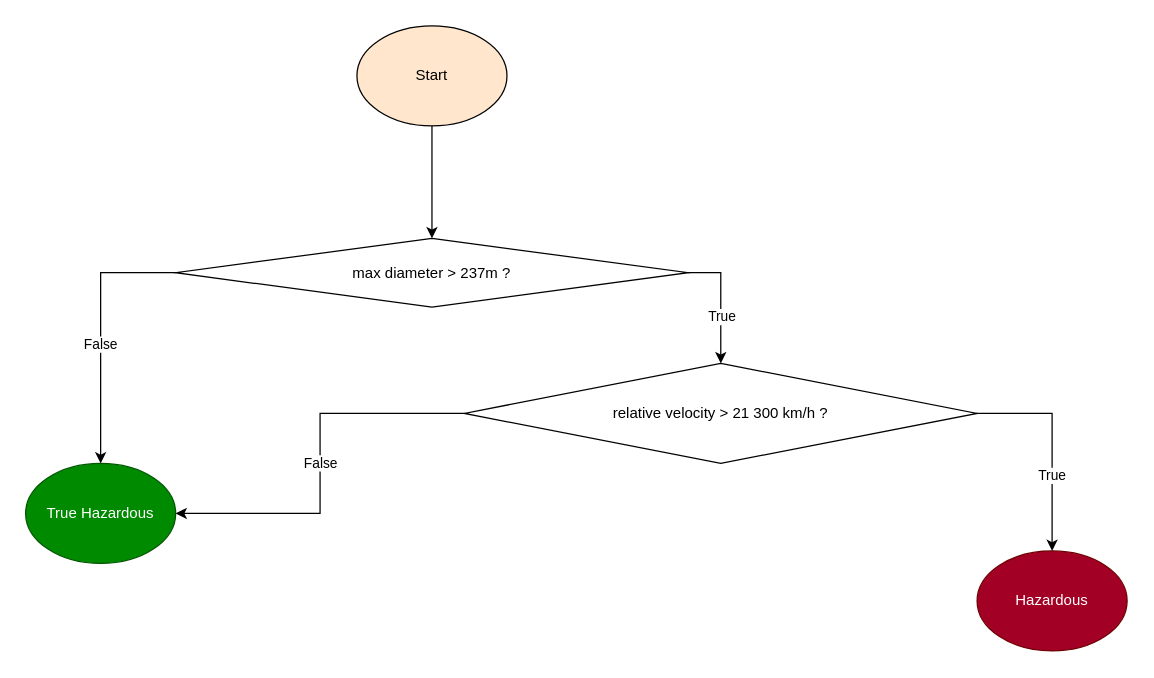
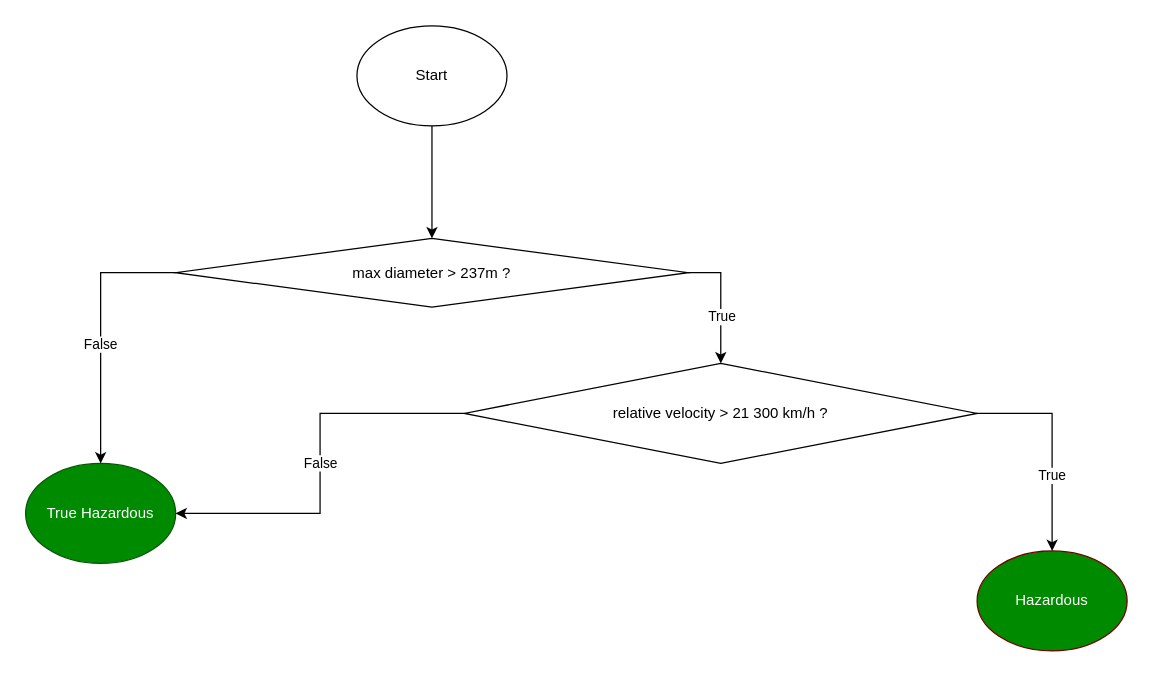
(432, 76) -> (432, 76)
(1052, 601) -> (1052, 601)
